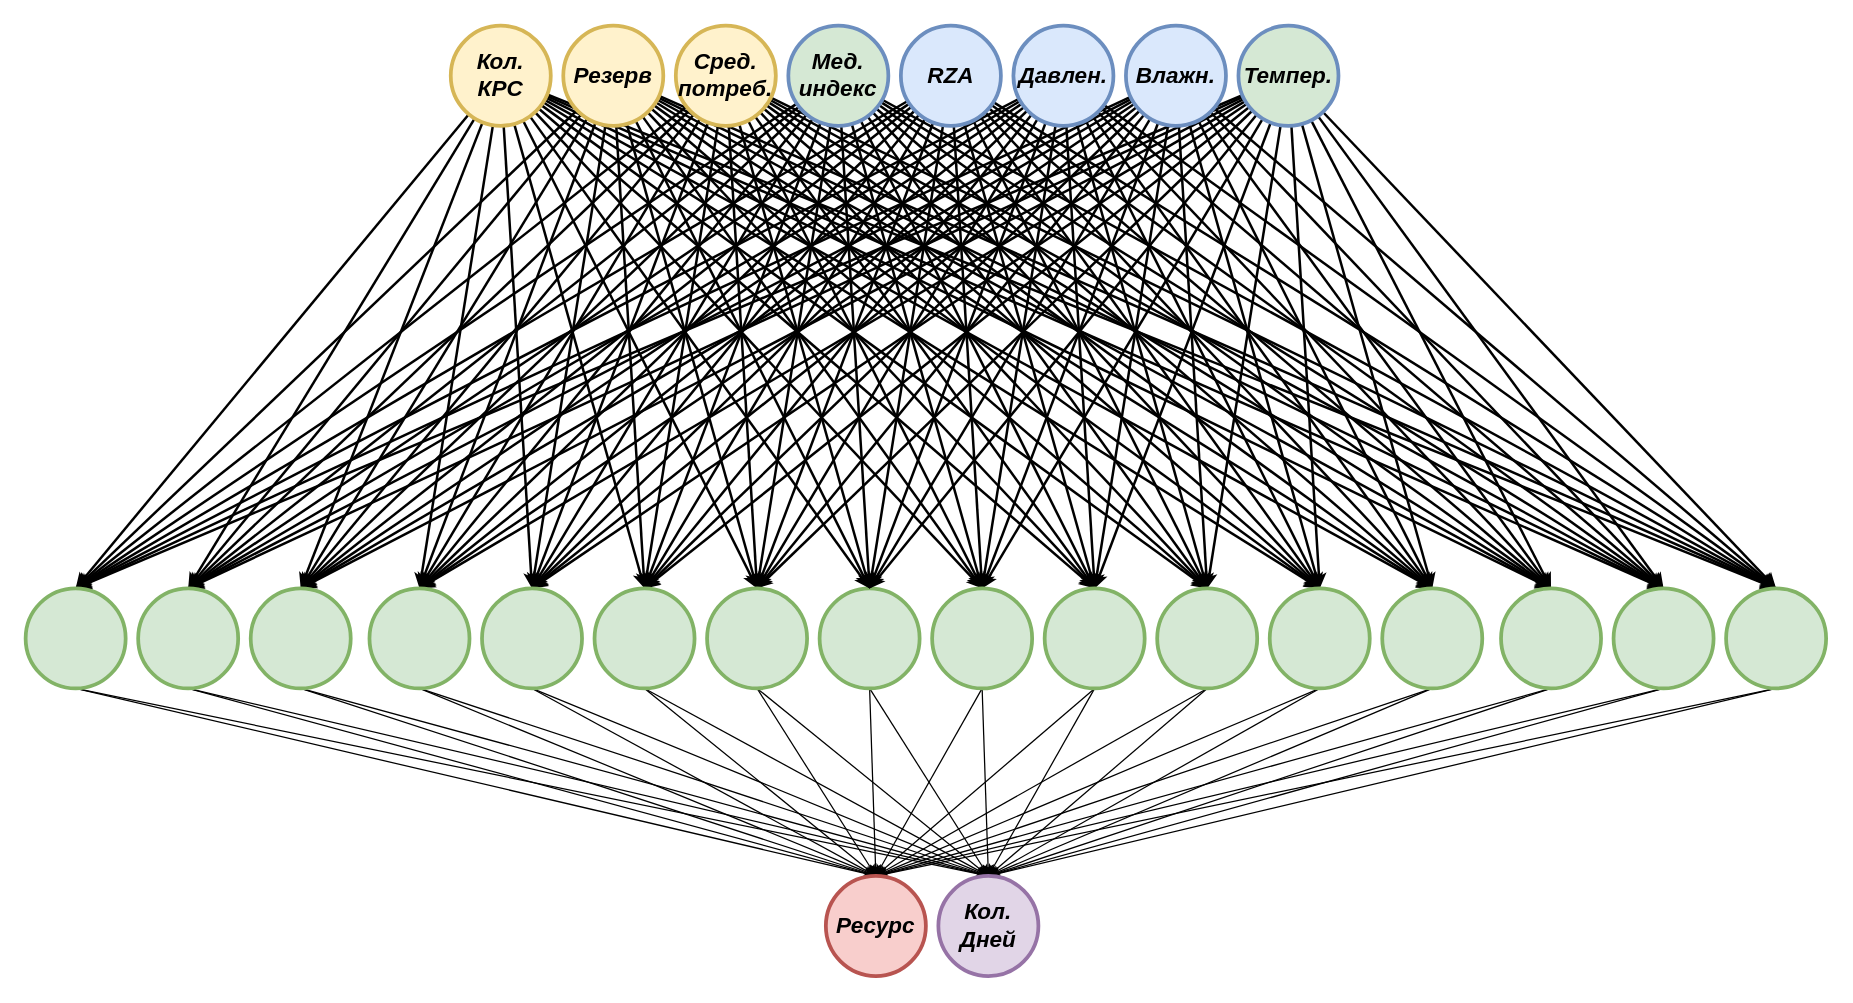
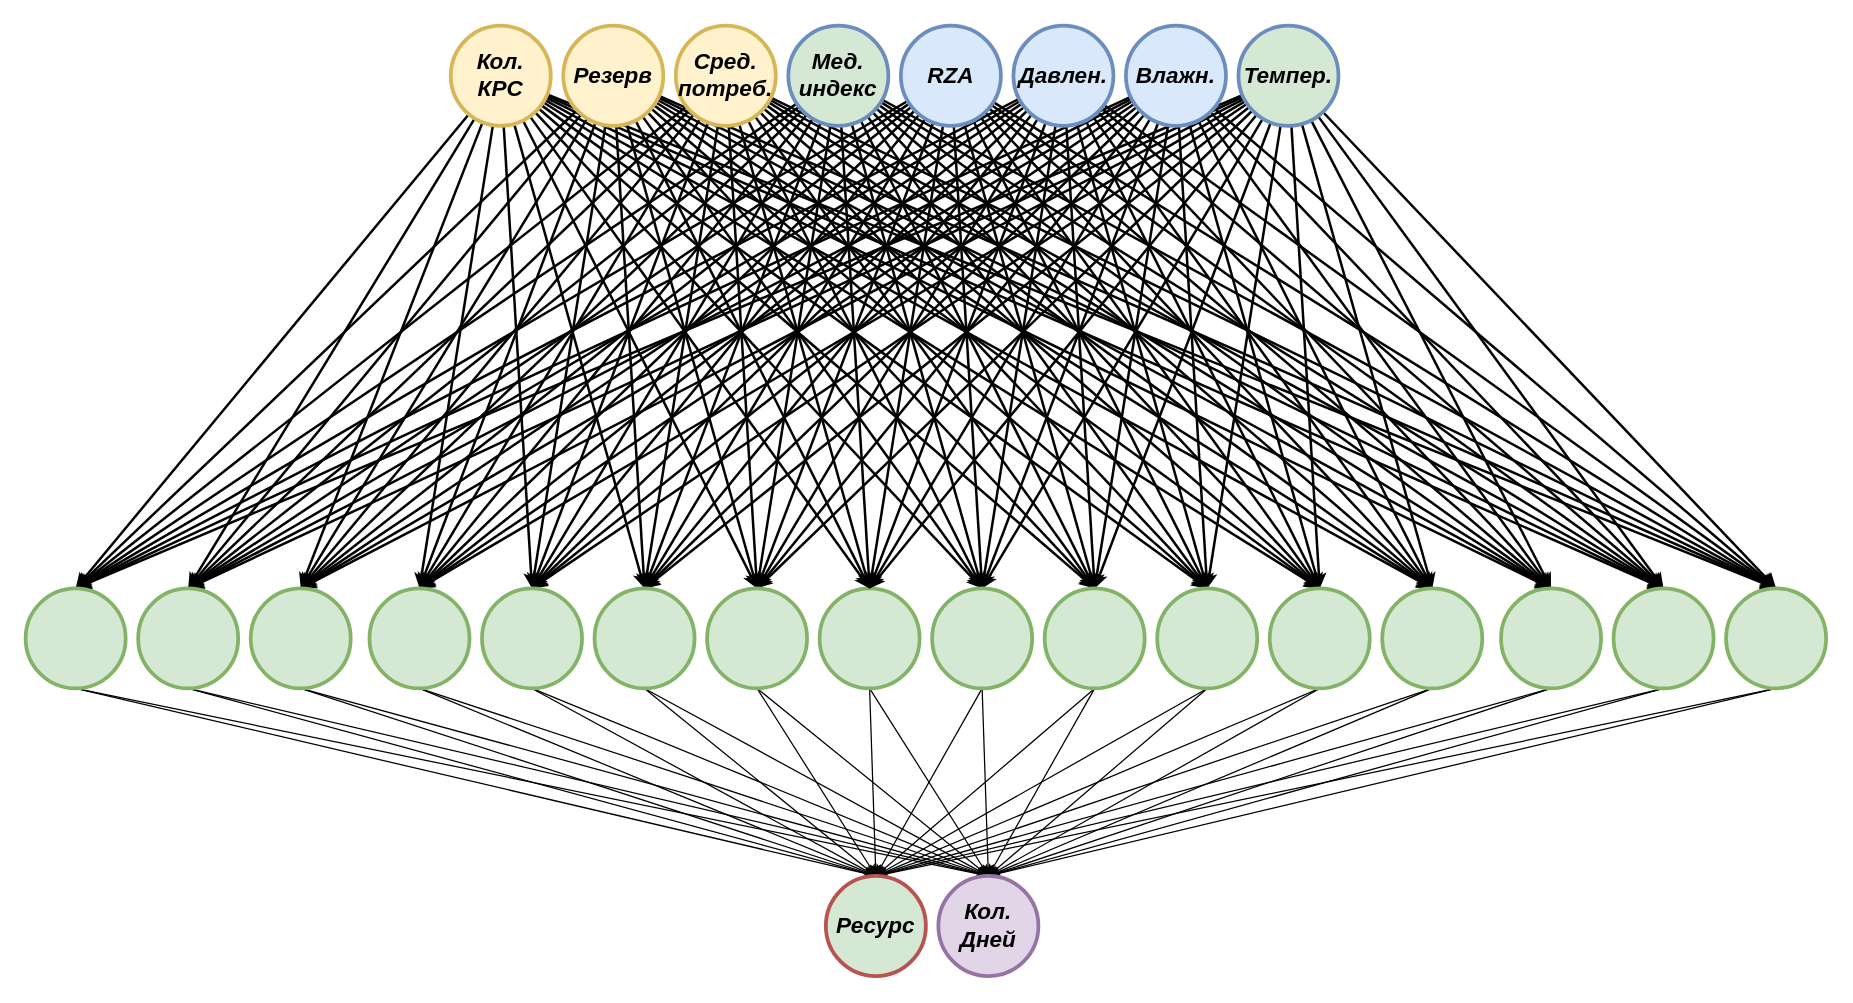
(876, 926) -> (876, 926)
